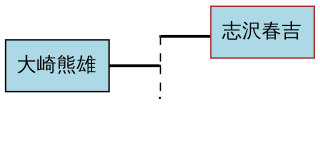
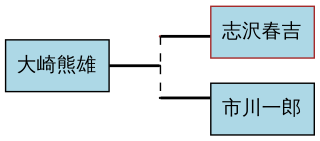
none -> (263, 109)
